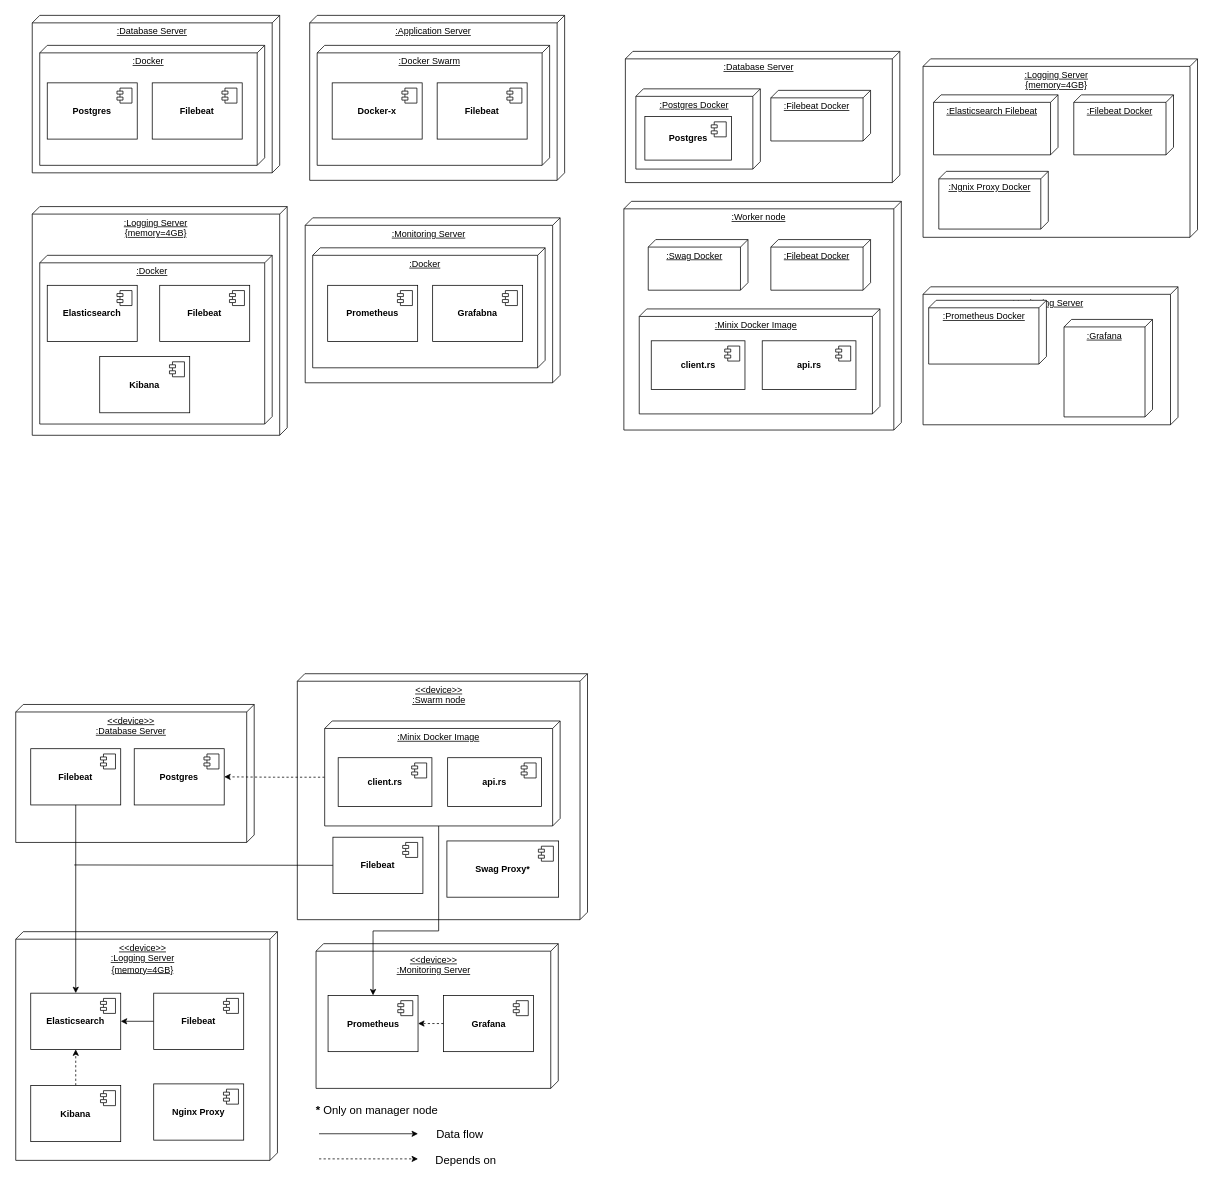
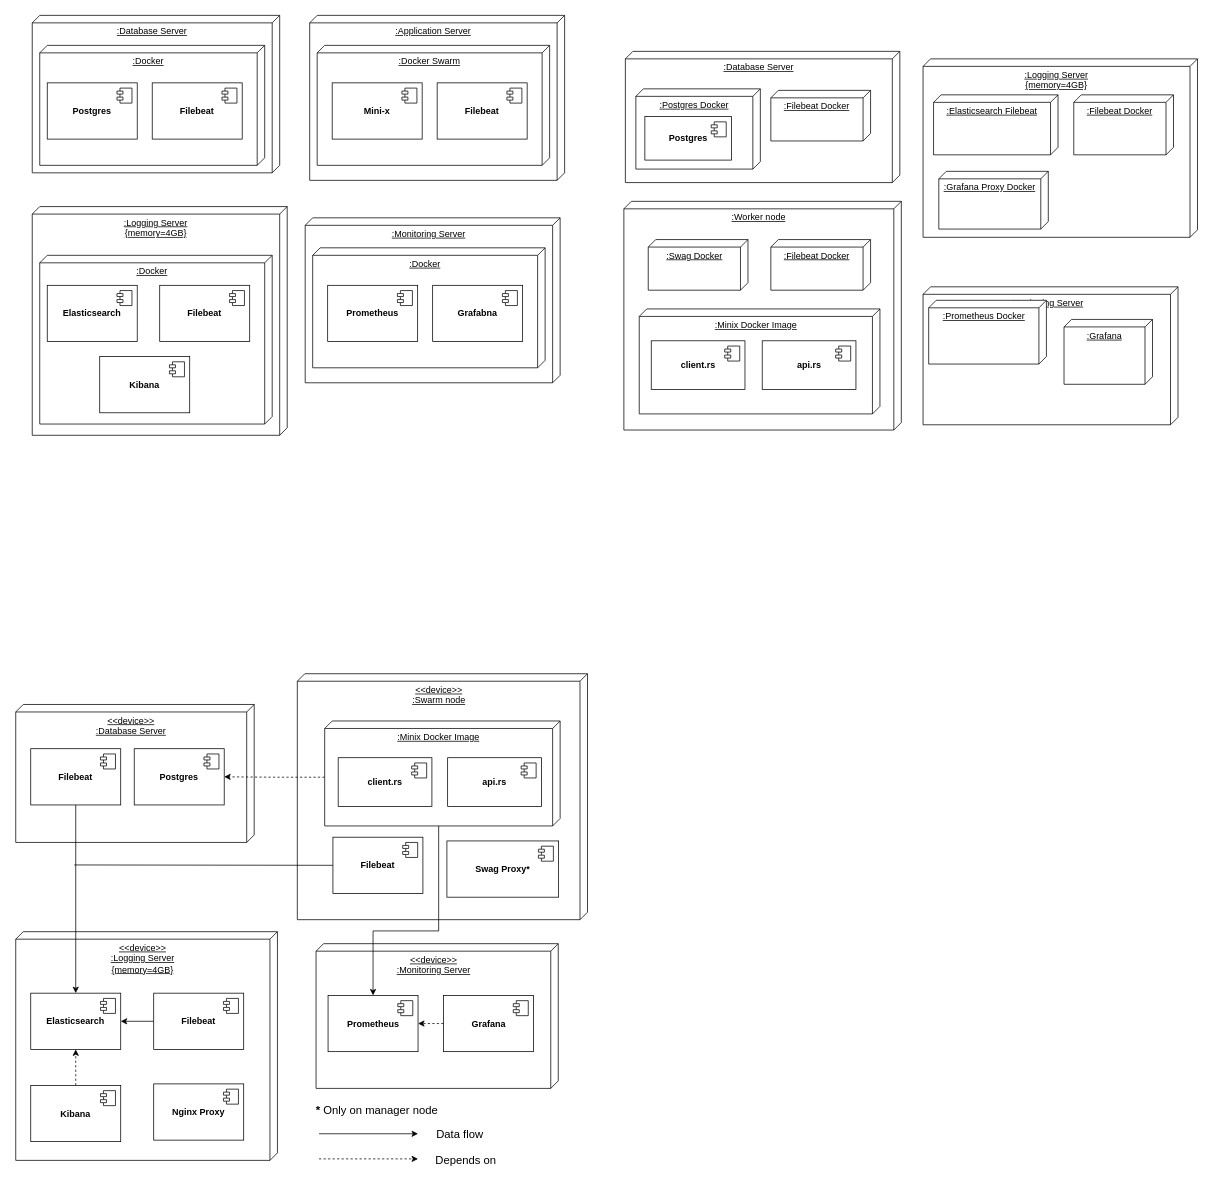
(377, 111) -> (377, 111)
(990, 188) -> (990, 193)
(1108, 368) -> (1108, 352)
